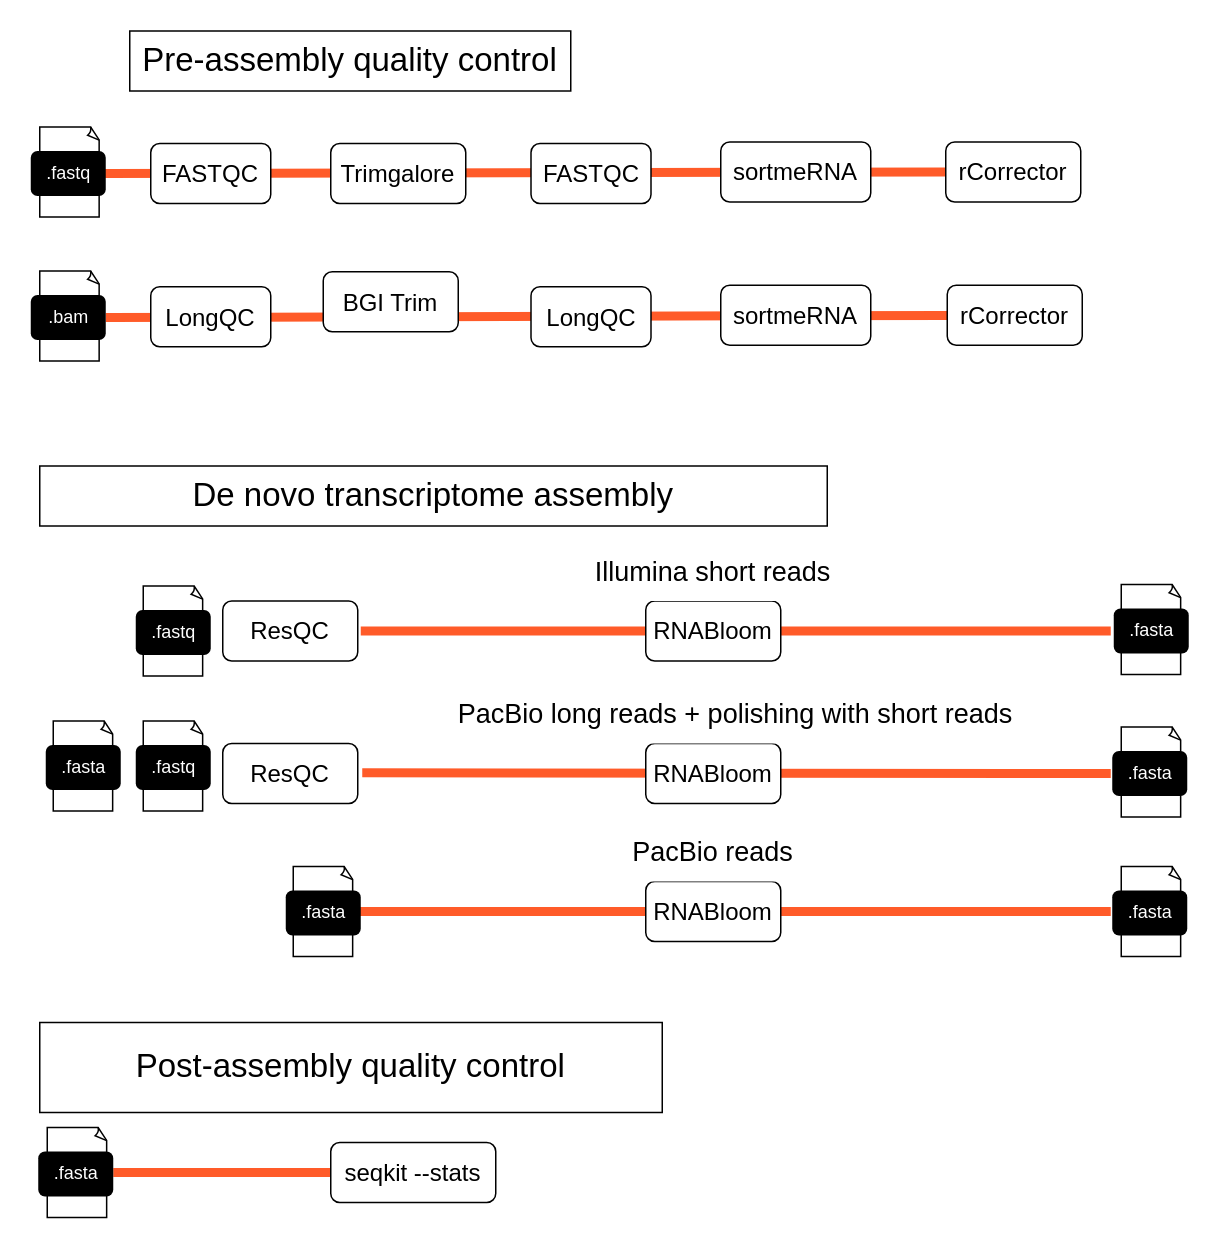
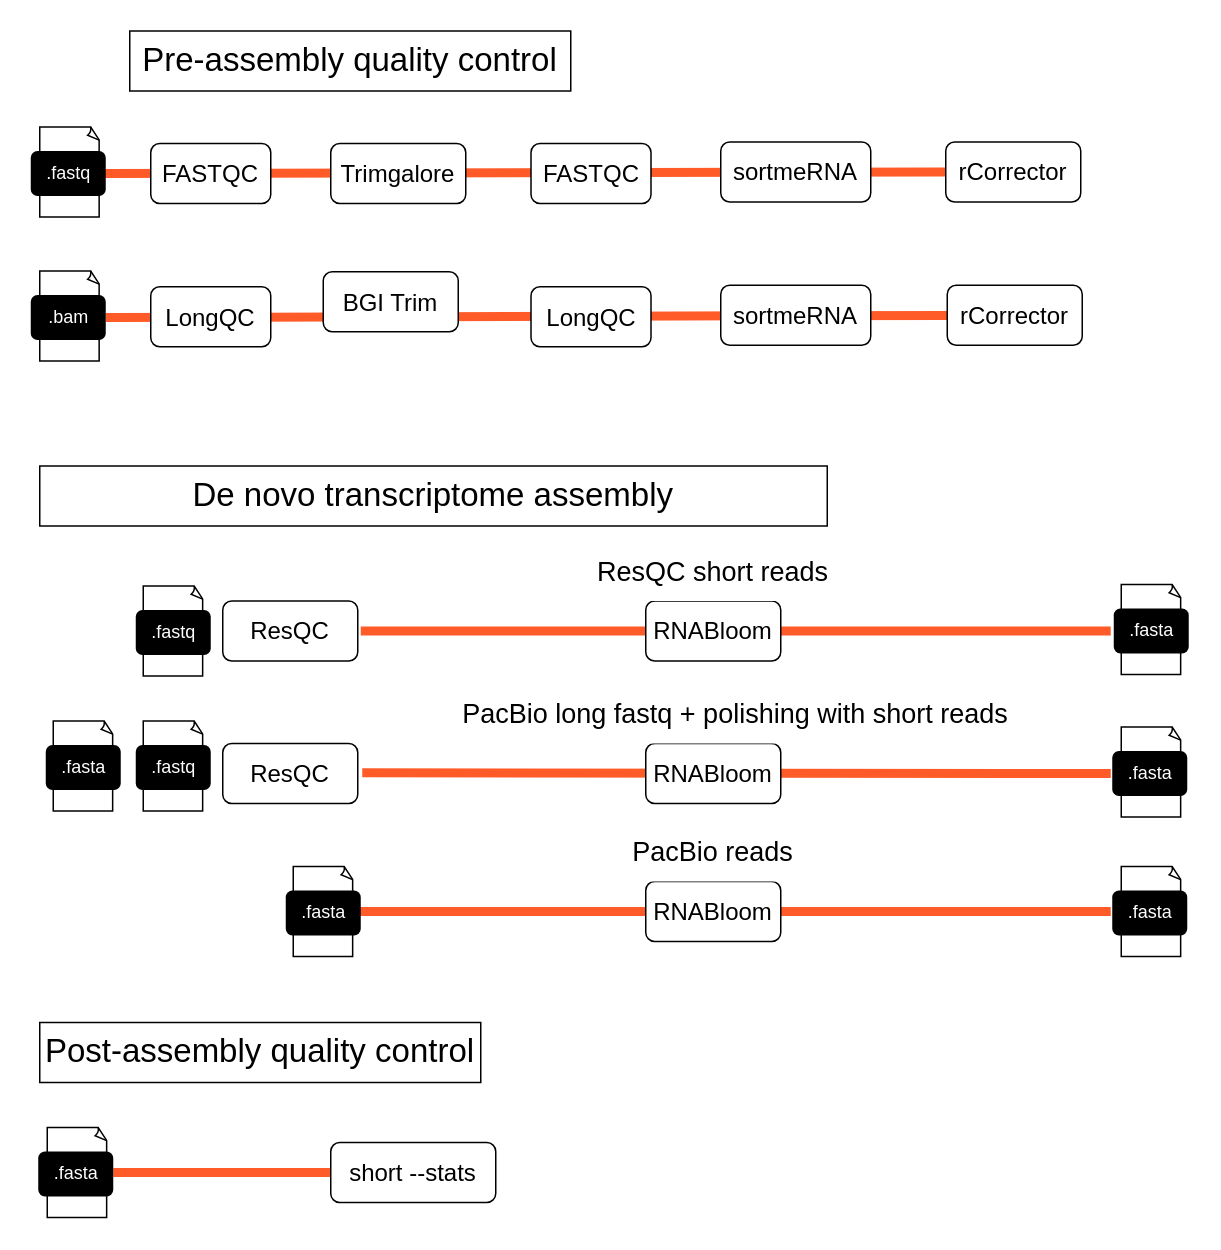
(713, 571) -> (713, 571)
(736, 713) -> (736, 713)
(351, 1067) -> (260, 1052)
(413, 1172) -> (413, 1172)
